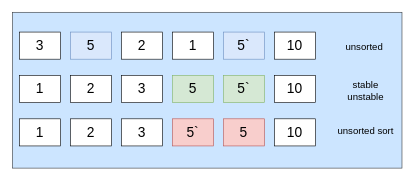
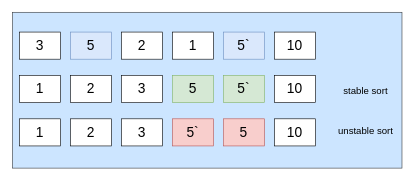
(366, 47) -> none
(366, 91) -> (366, 91)
(366, 131) -> (366, 131)
